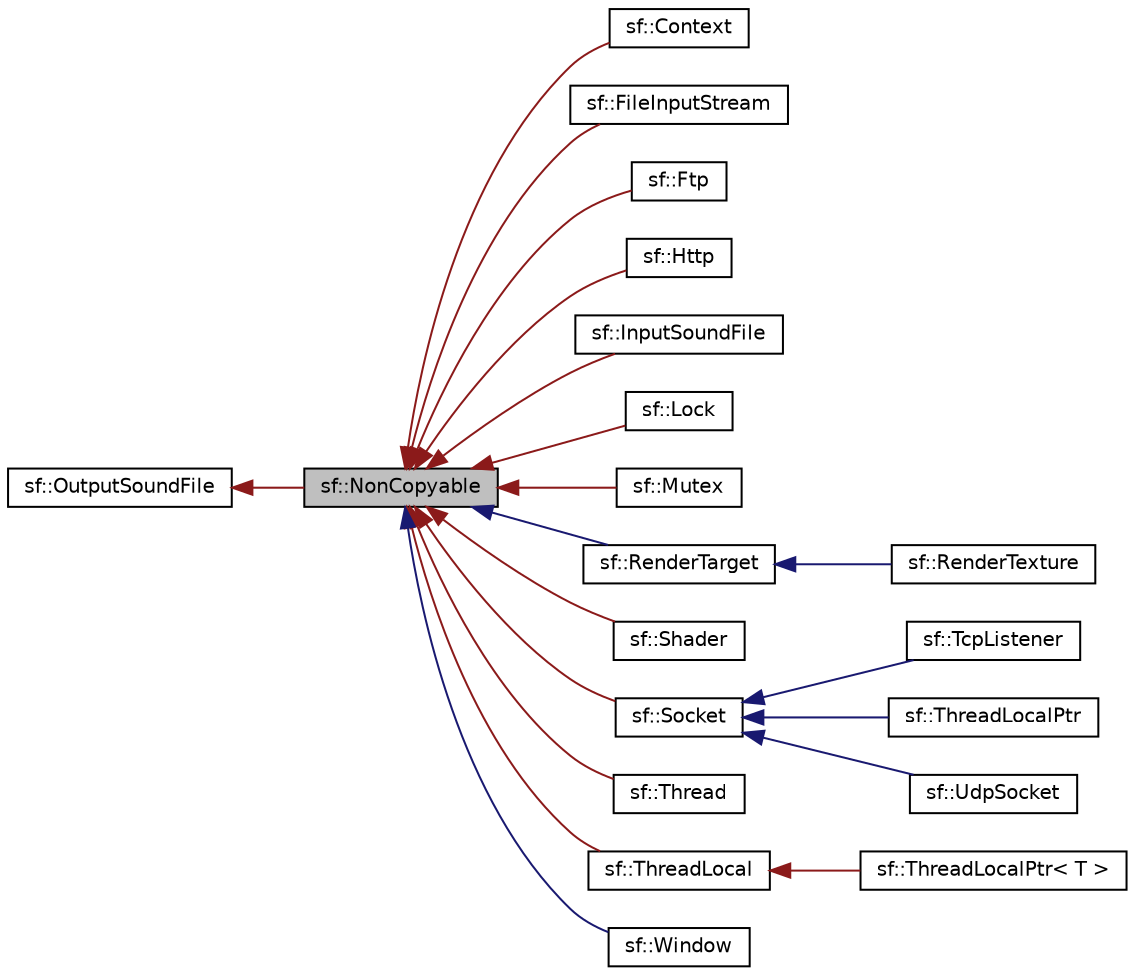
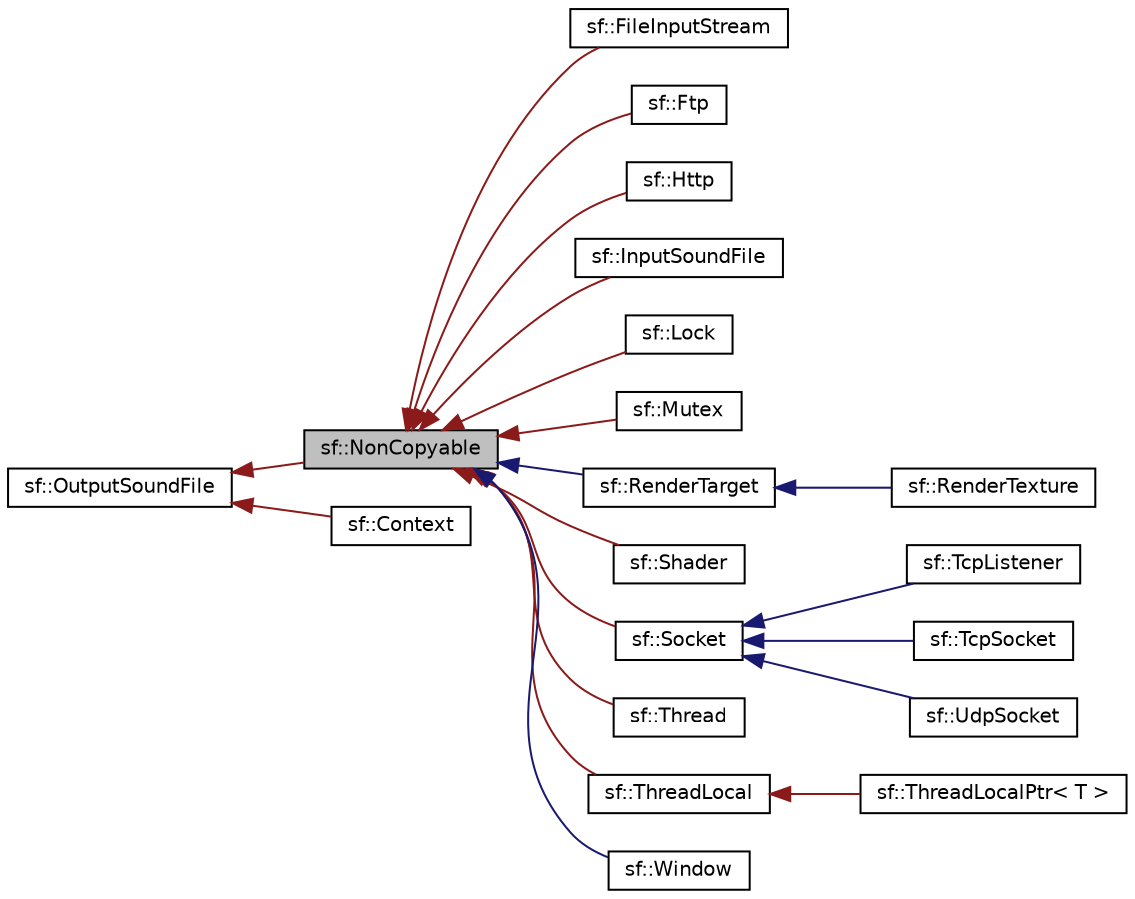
(469, 223) -> (292, 511)
(994, 717) -> (994, 641)
